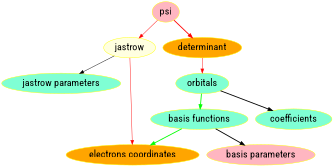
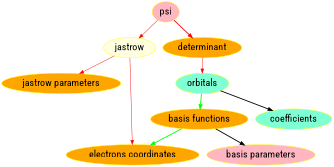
(99, 64) -> (99, 64)
(61, 83) -> (61, 83)
(199, 119) -> (199, 119)
